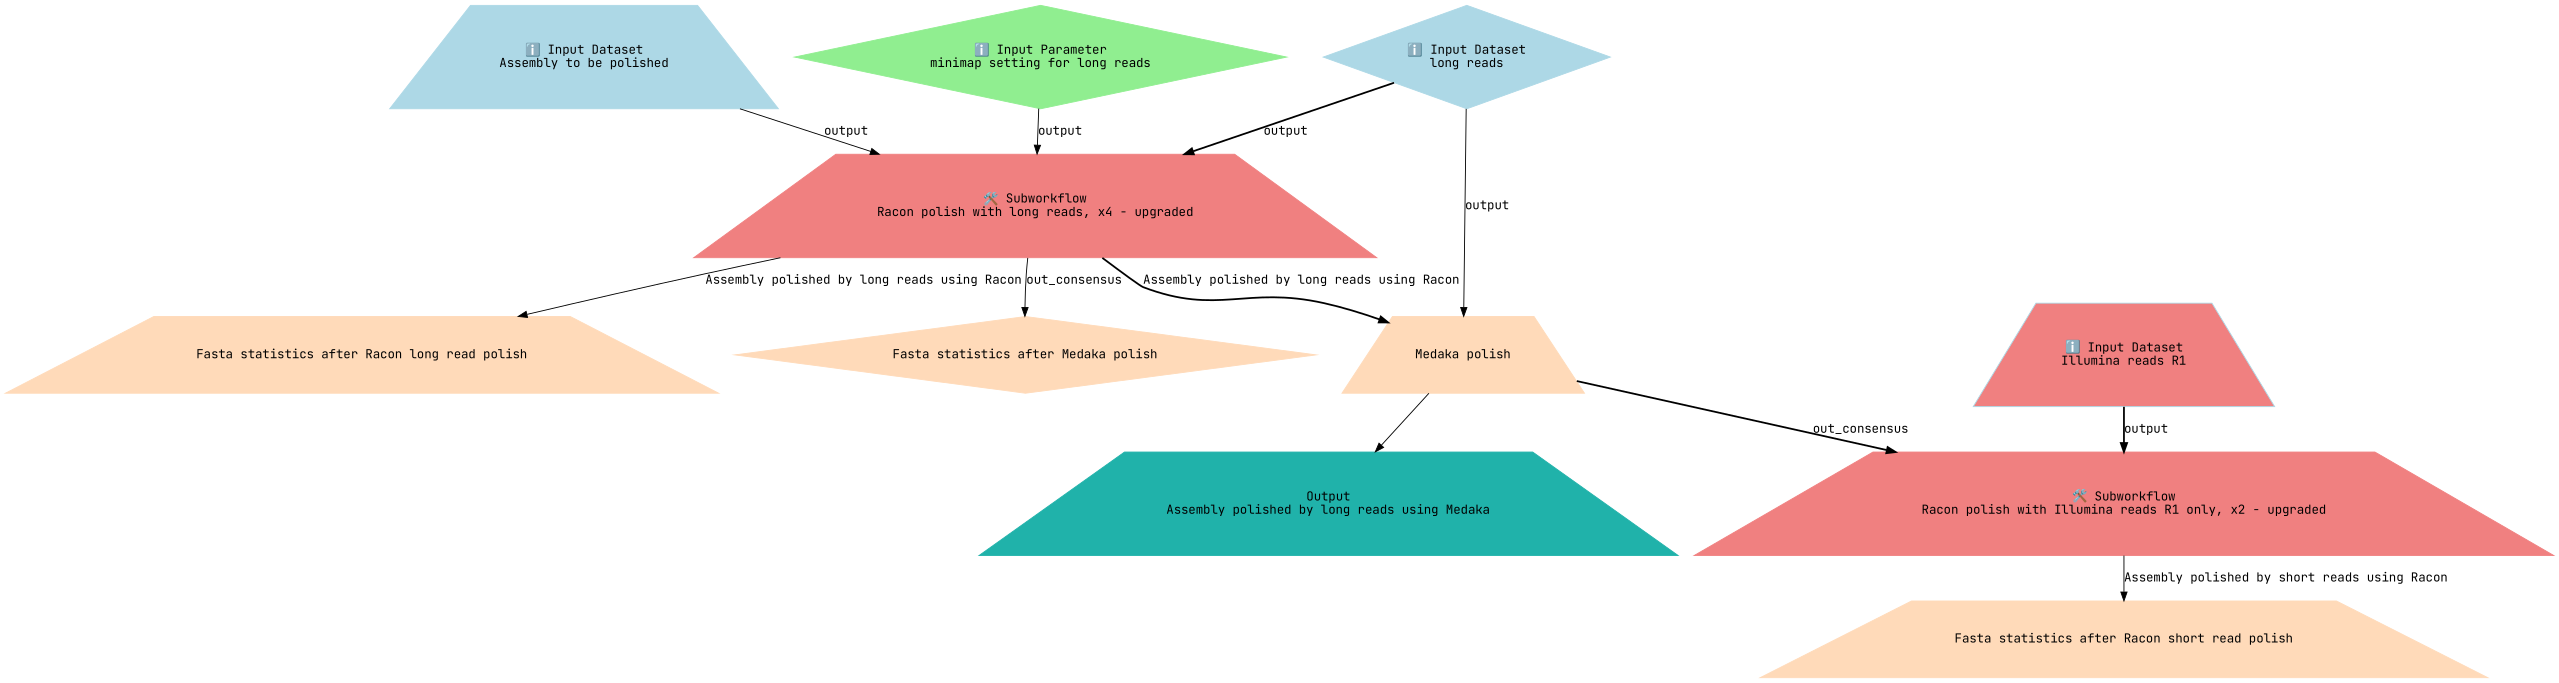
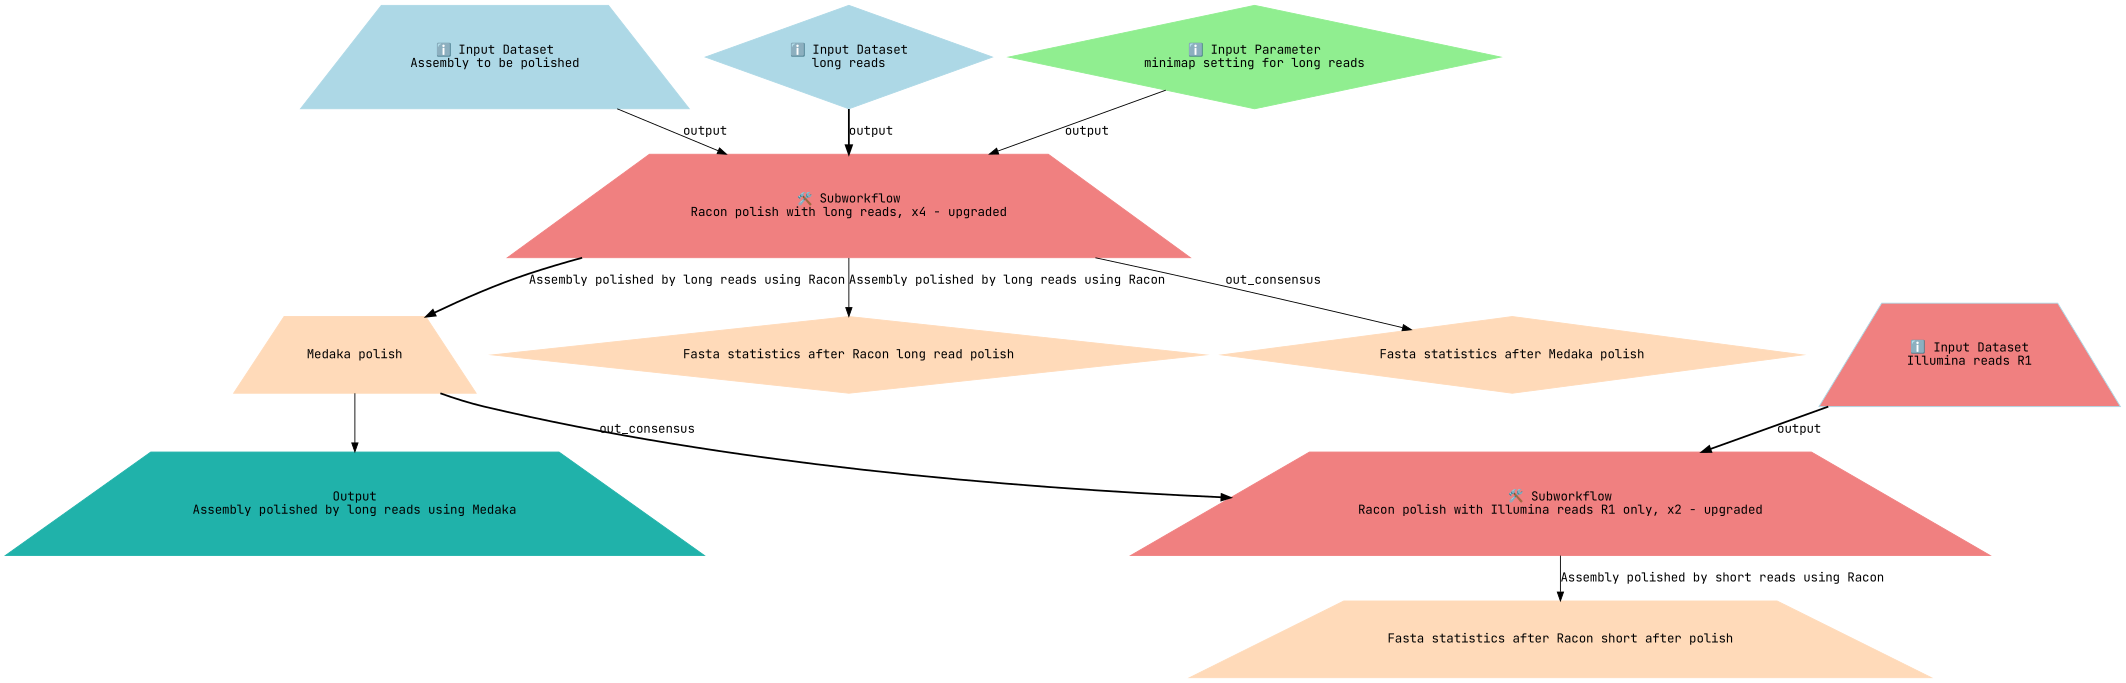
(1465, 208) -> none
(362, 355) -> (849, 355)
(2124, 639) -> (1560, 639)
